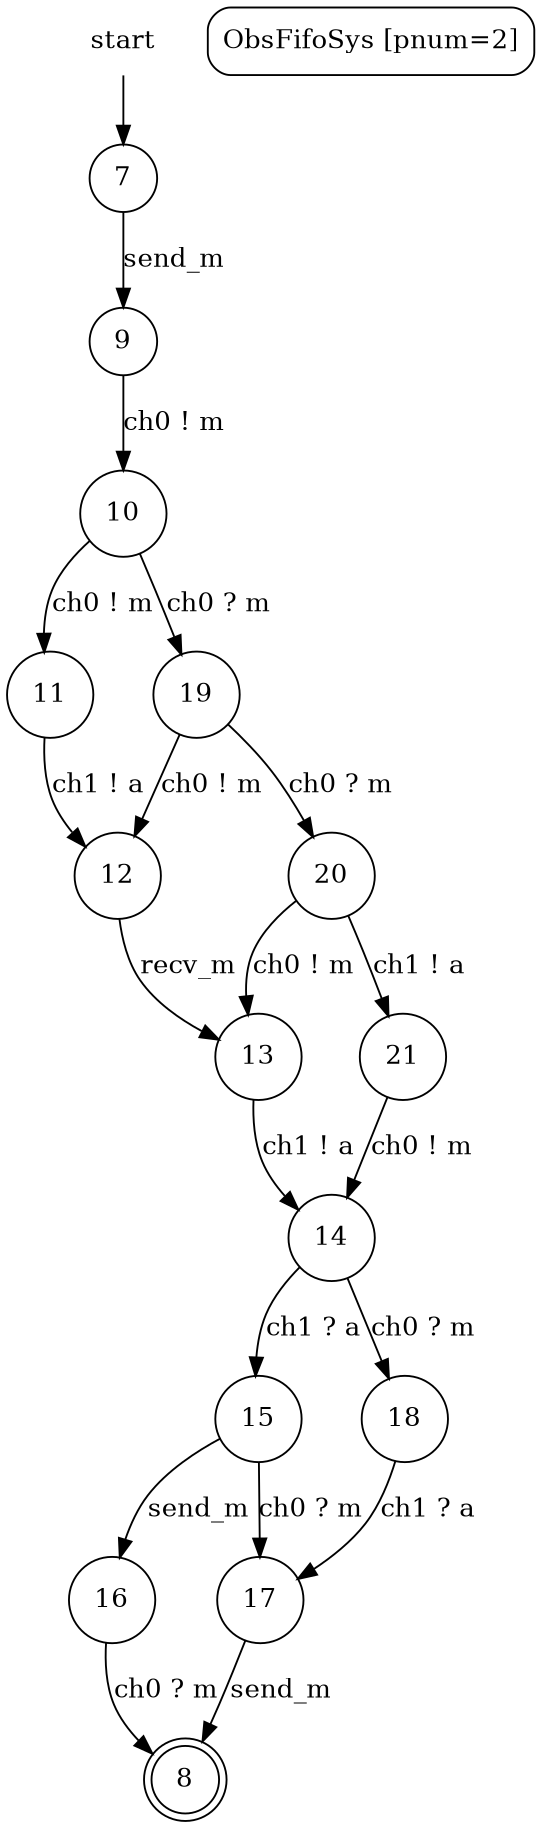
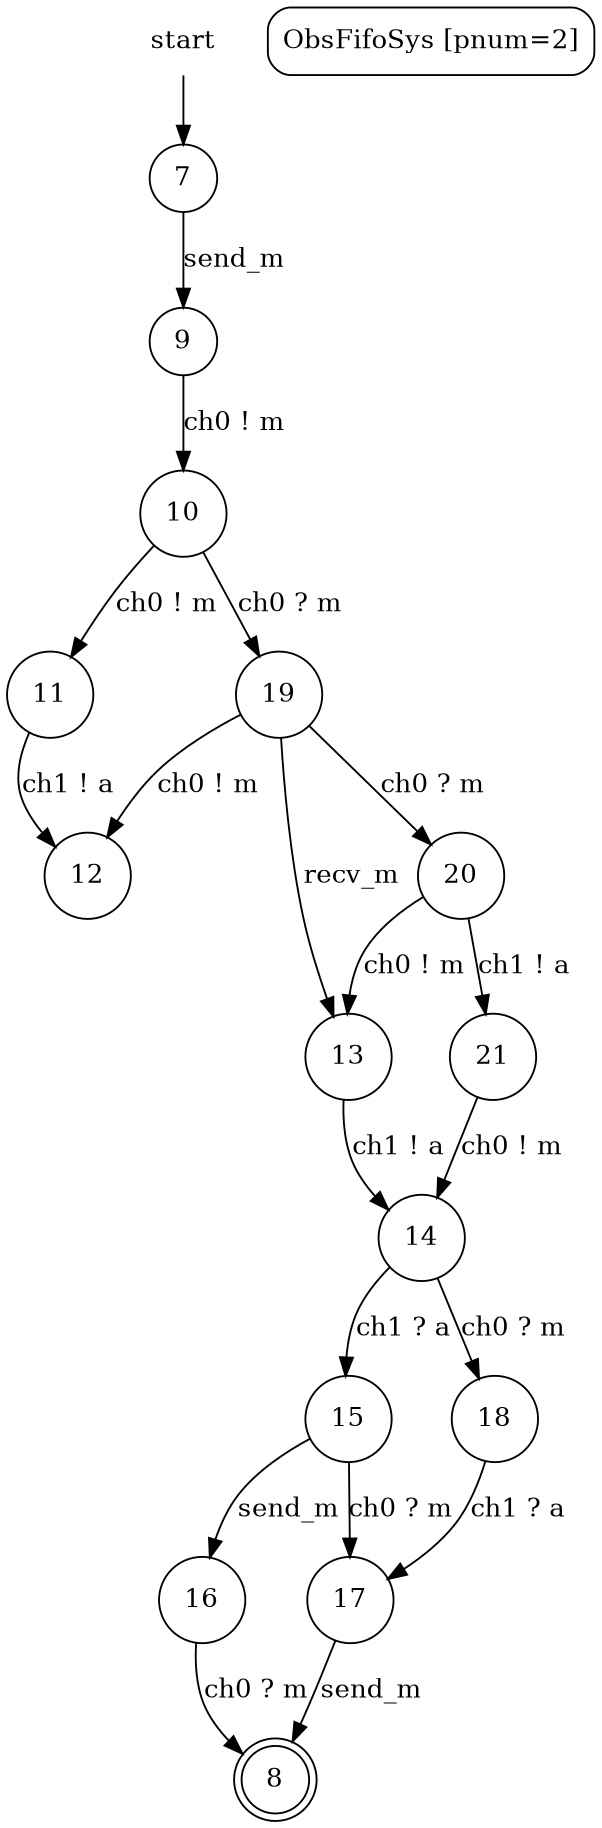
(145, 986) -> (295, 870)
